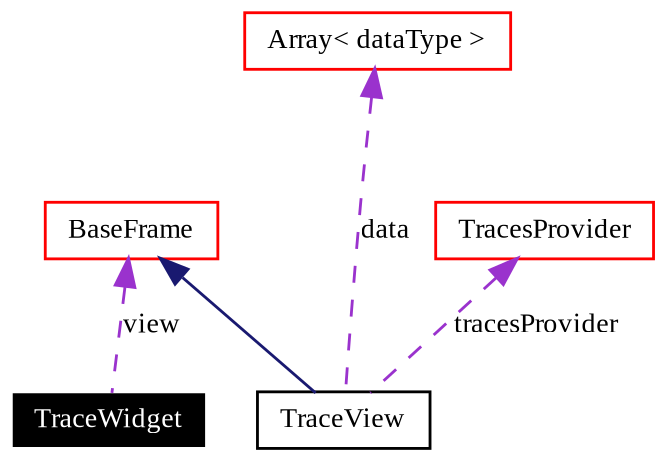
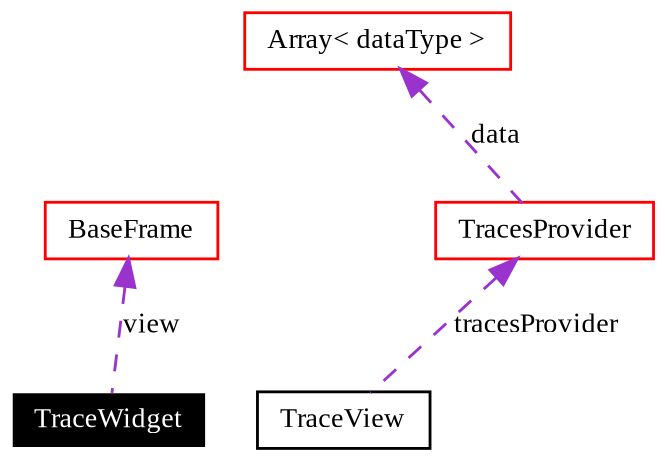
(357, 244) -> (471, 147)
(249, 335) -> none
